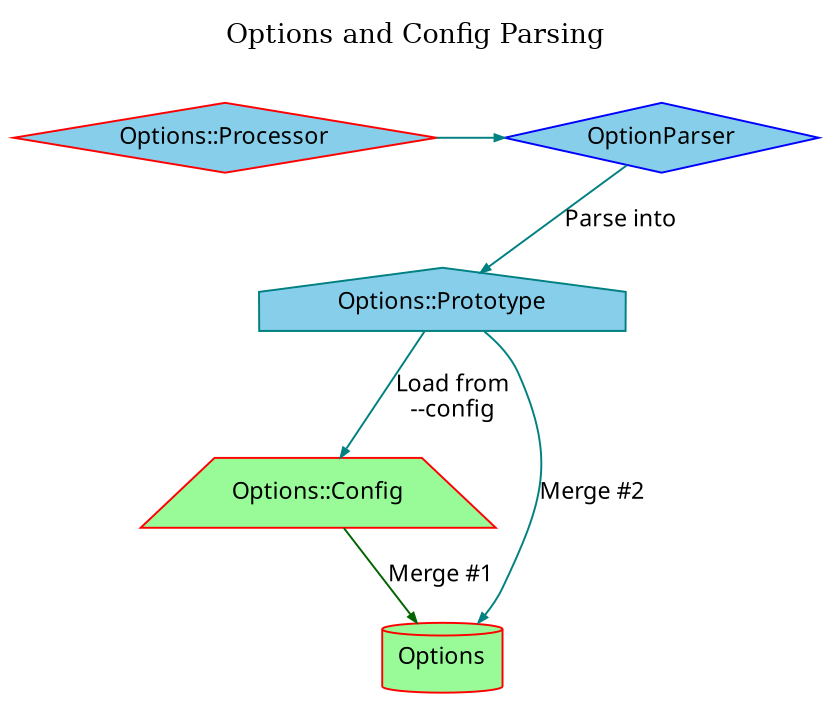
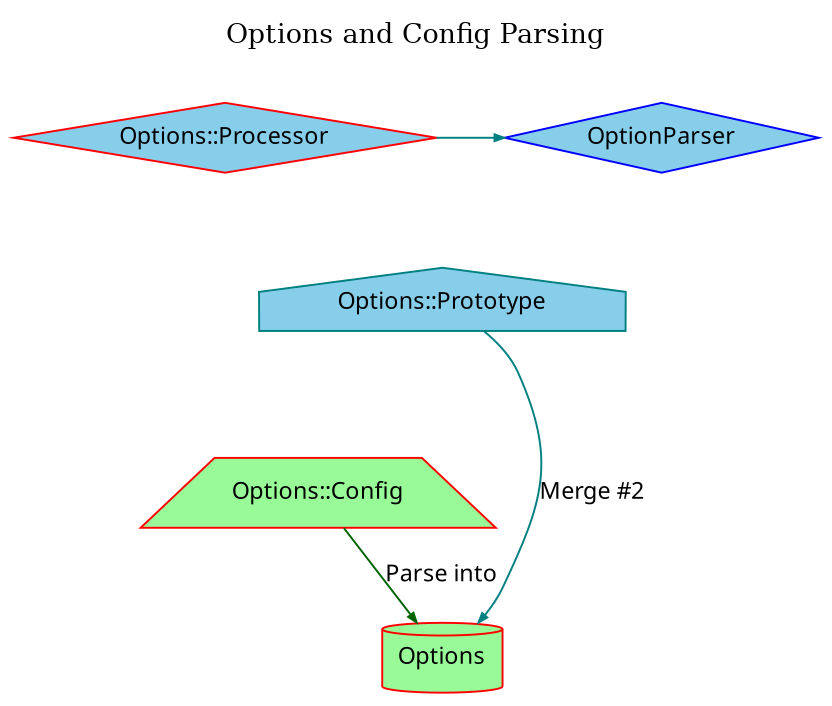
(558, 216) -> none
(386, 390) -> none
(441, 575) -> (441, 575)
